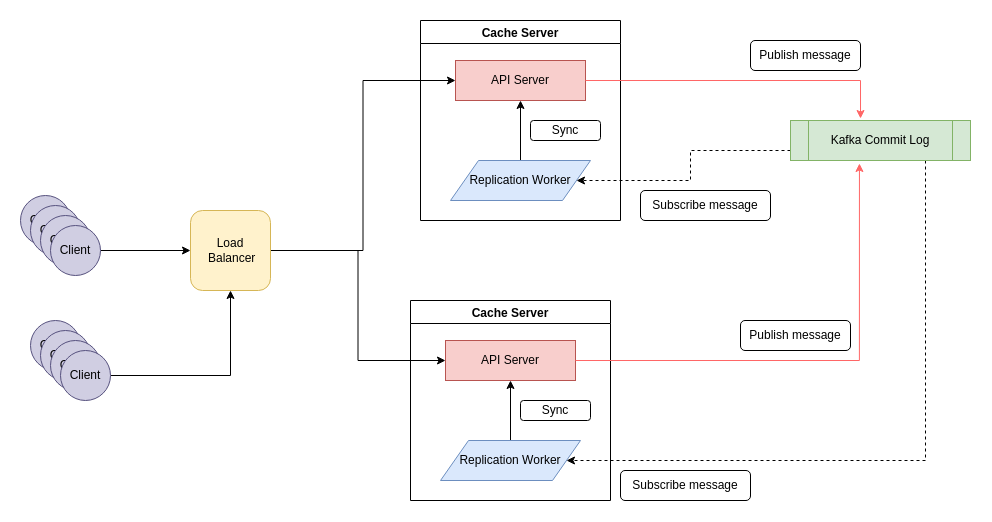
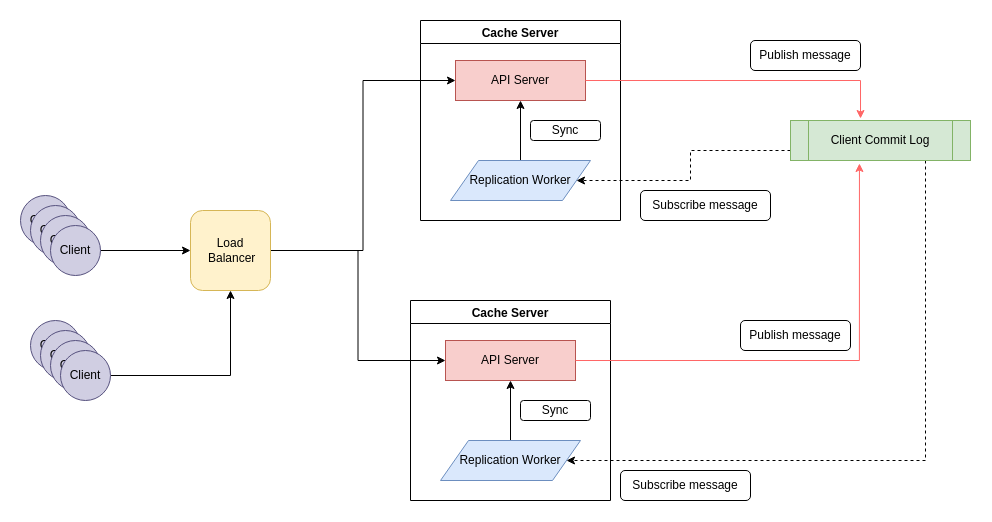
(881, 141) -> (881, 141)
